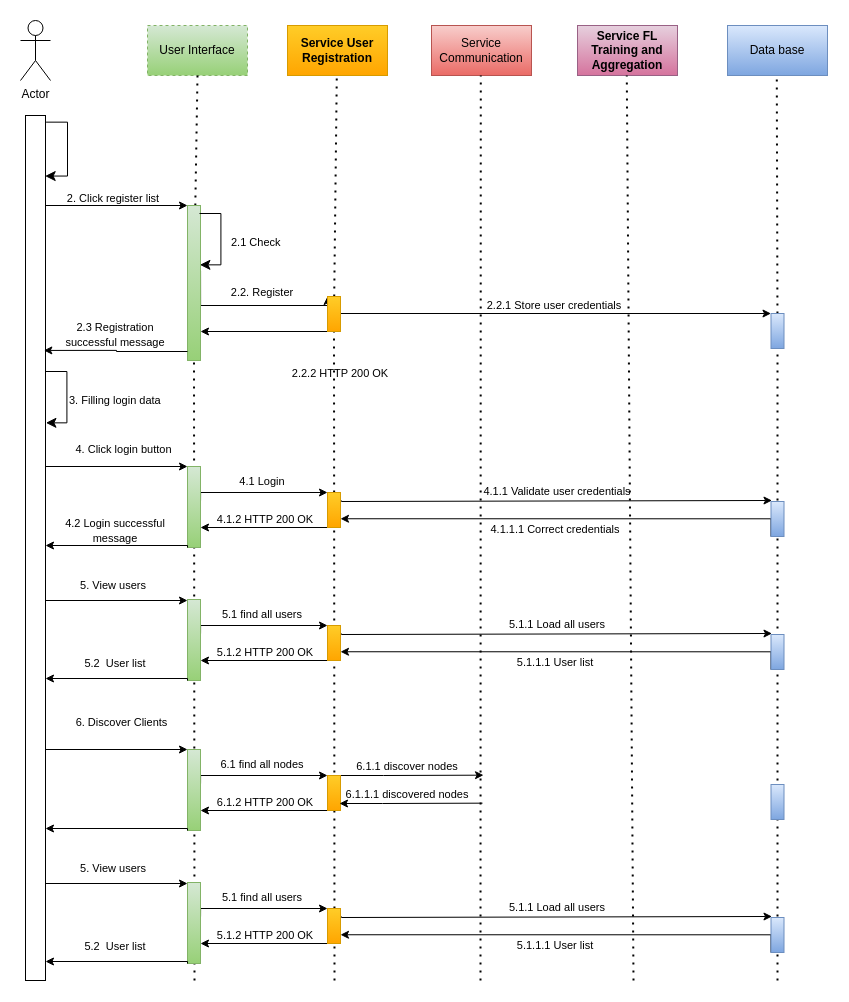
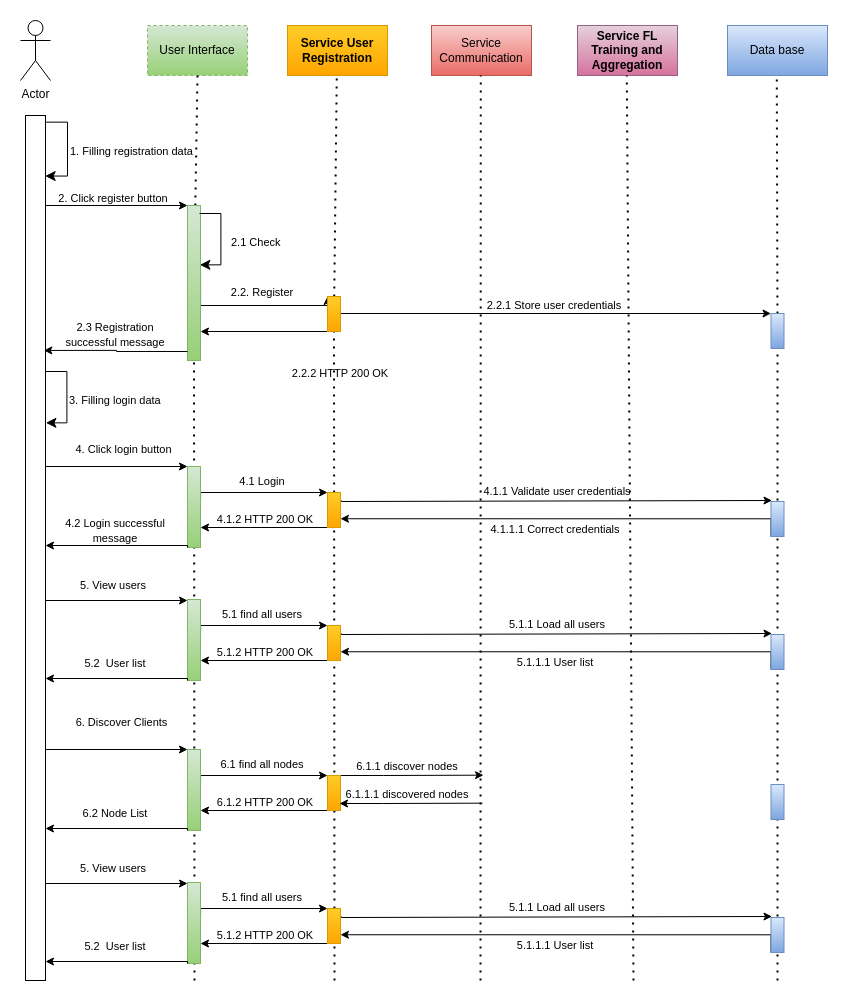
none -> (144, 152)
(114, 199) -> (114, 199)
none -> (116, 814)
